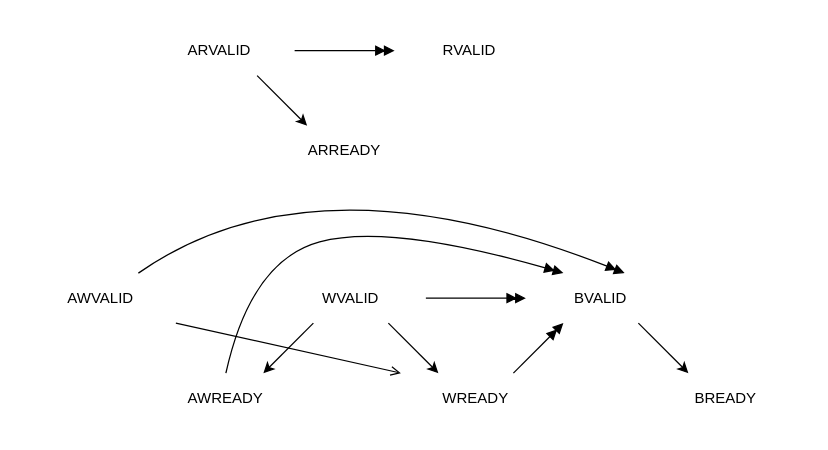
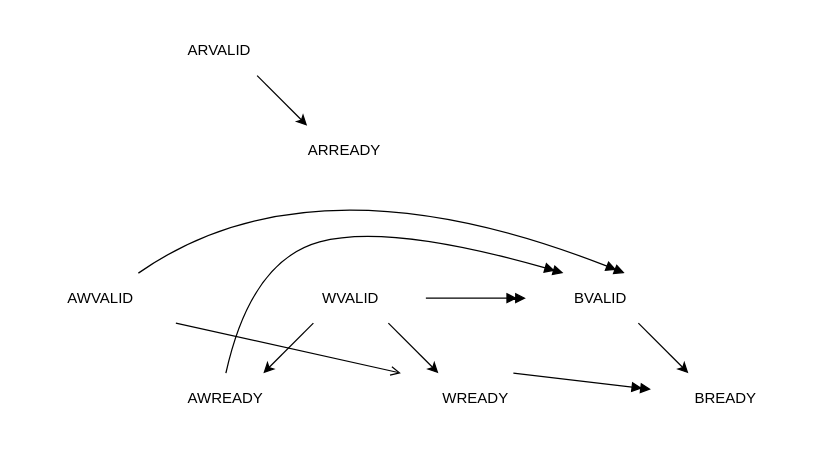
(334, 51) -> none
(469, 51) -> none
(531, 355) -> (572, 380)
